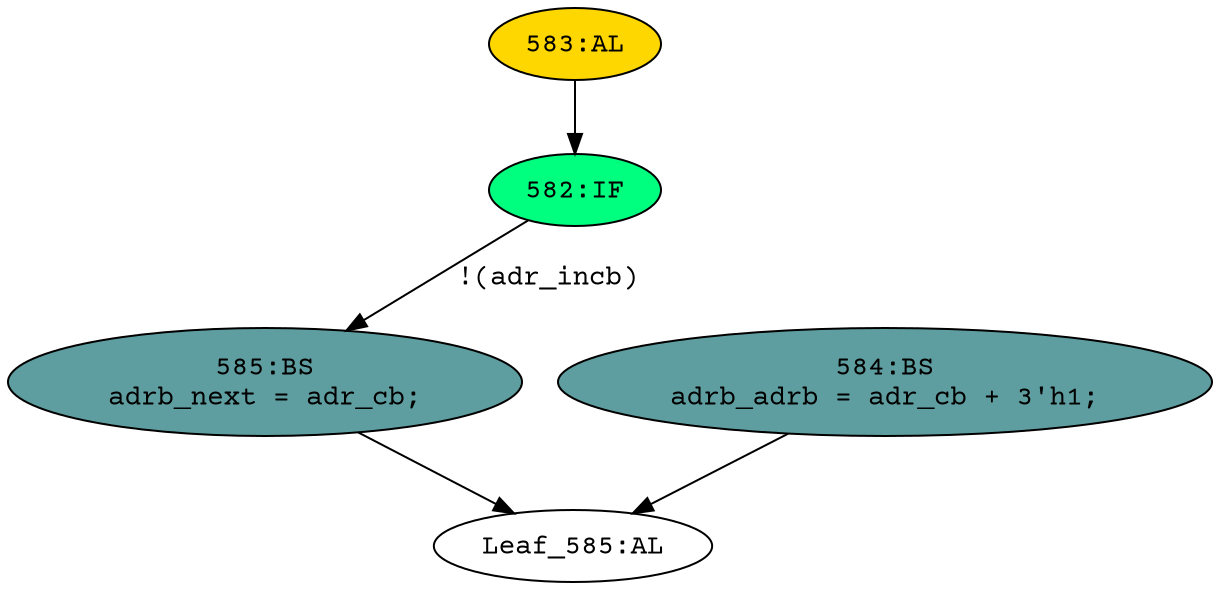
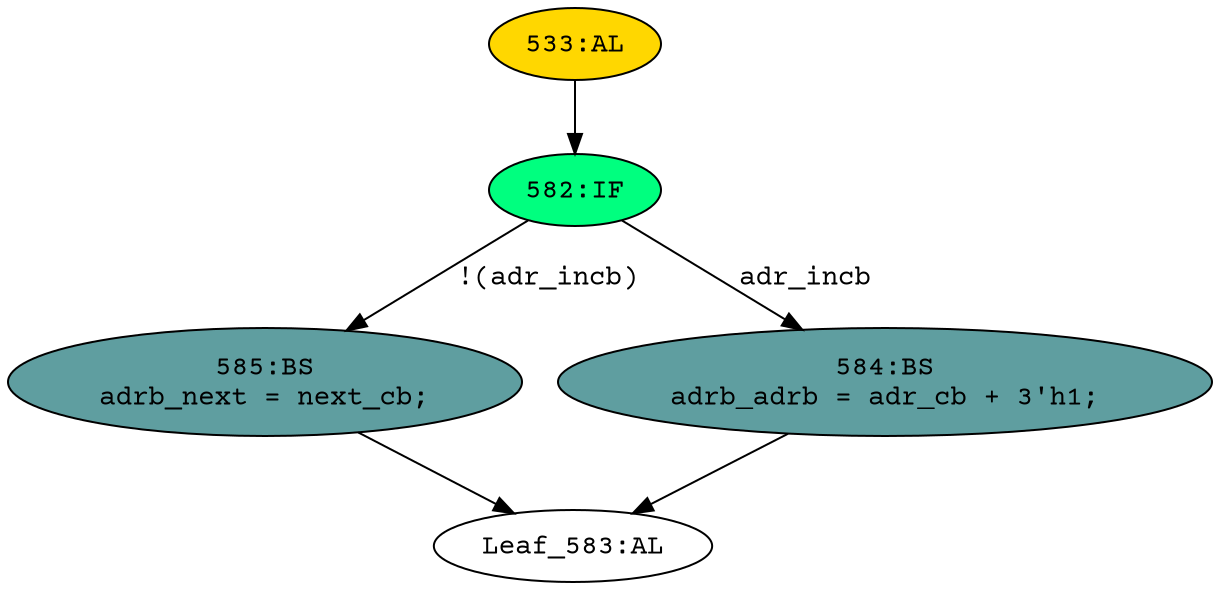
(575, 44) -> (575, 44)
none -> (704, 270)
(265, 382) -> (265, 382)
(573, 546) -> (573, 546)
